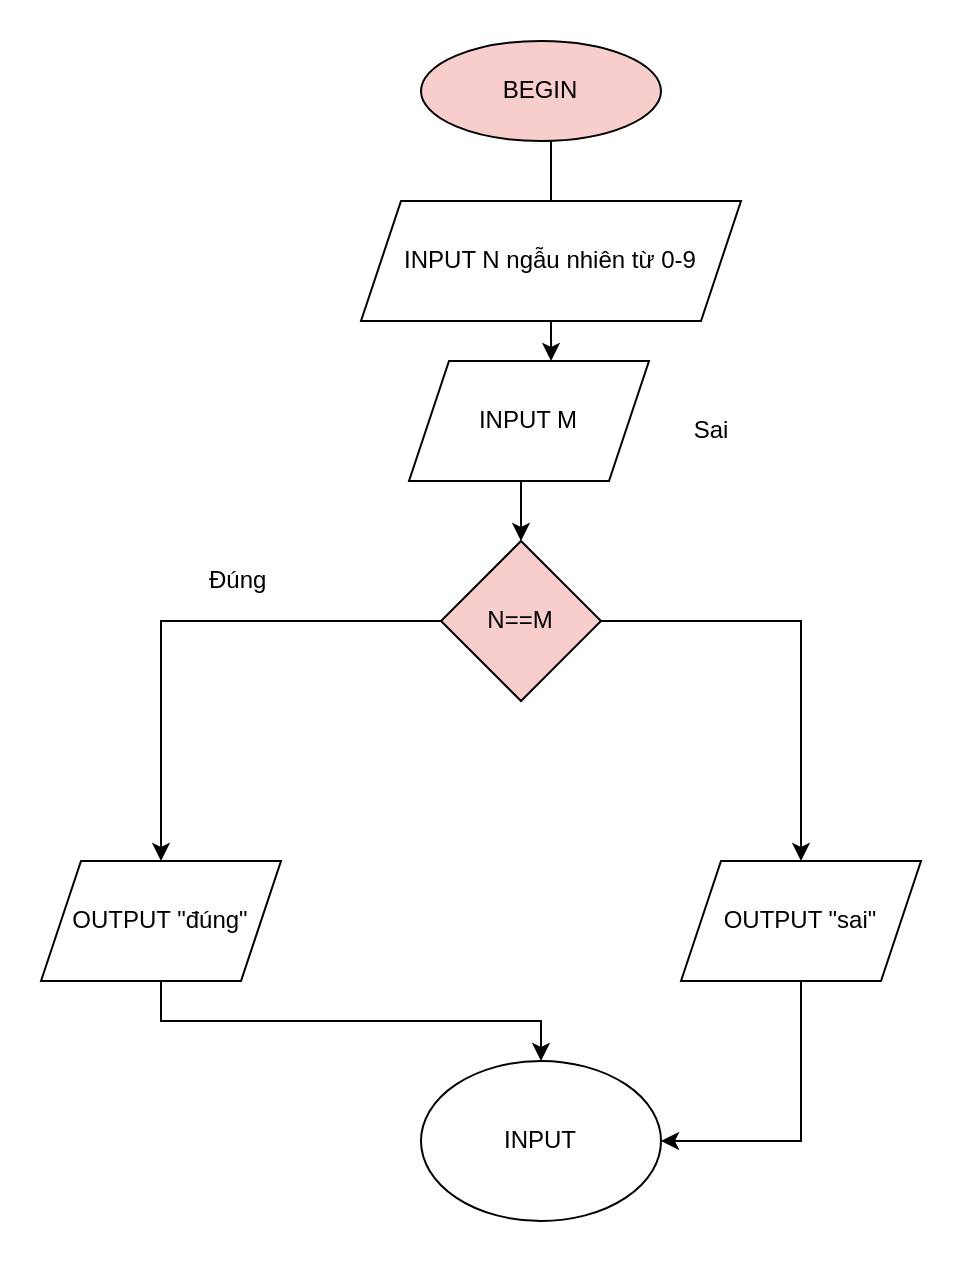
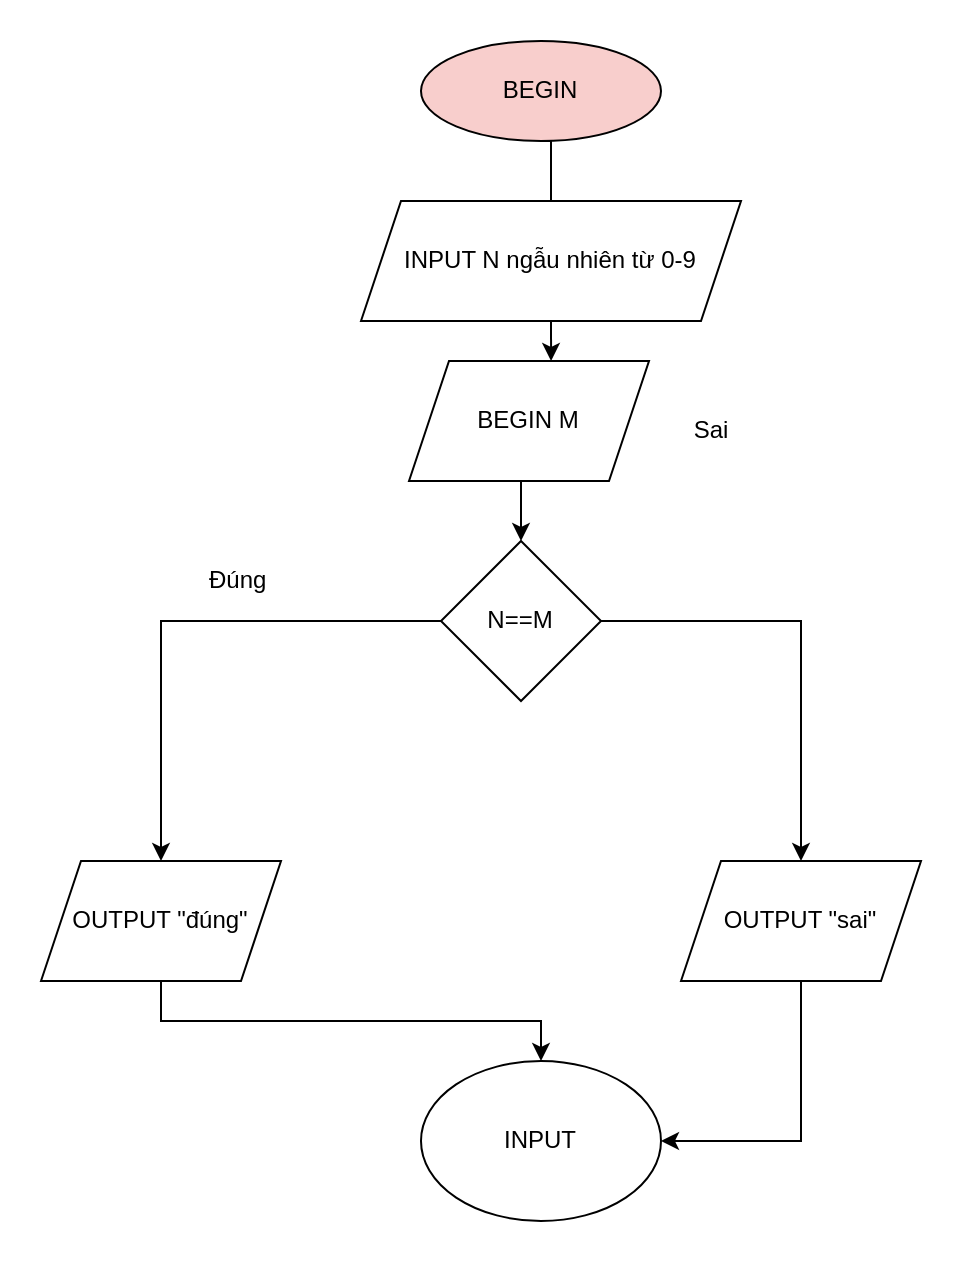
(529, 421) -> (529, 421)
(521, 621) -> (521, 621)
